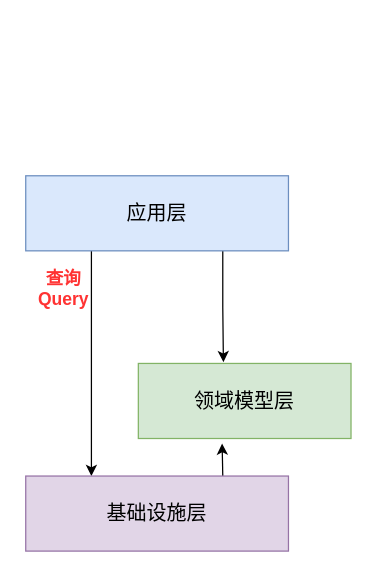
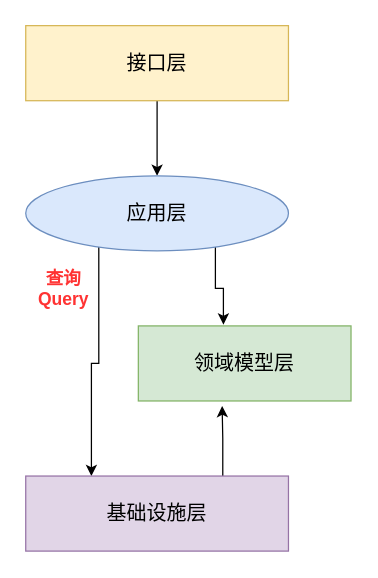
none -> (157, 63)
none -> (157, 134)
(157, 213) -> (157, 213)
(244, 401) -> (244, 363)
